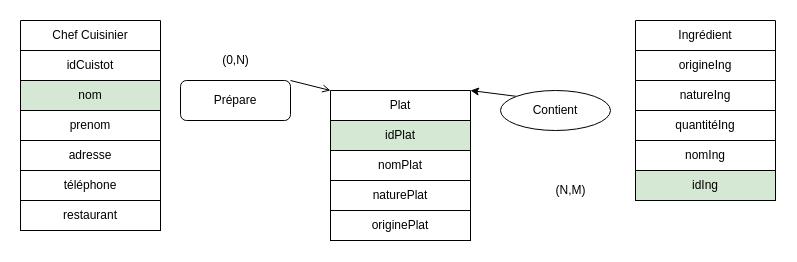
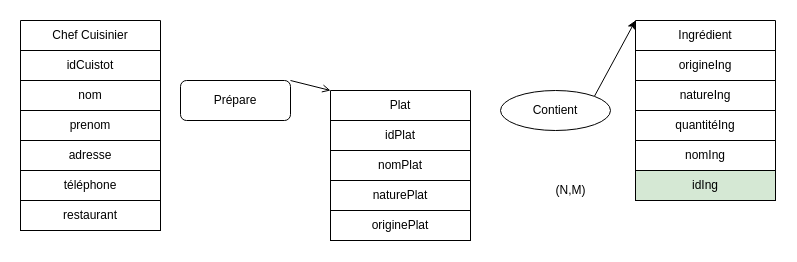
(236, 61) -> none
none -> (613, 62)
(496, 94) -> none
(91, 96) -> (91, 96)
(401, 136) -> (401, 136)
